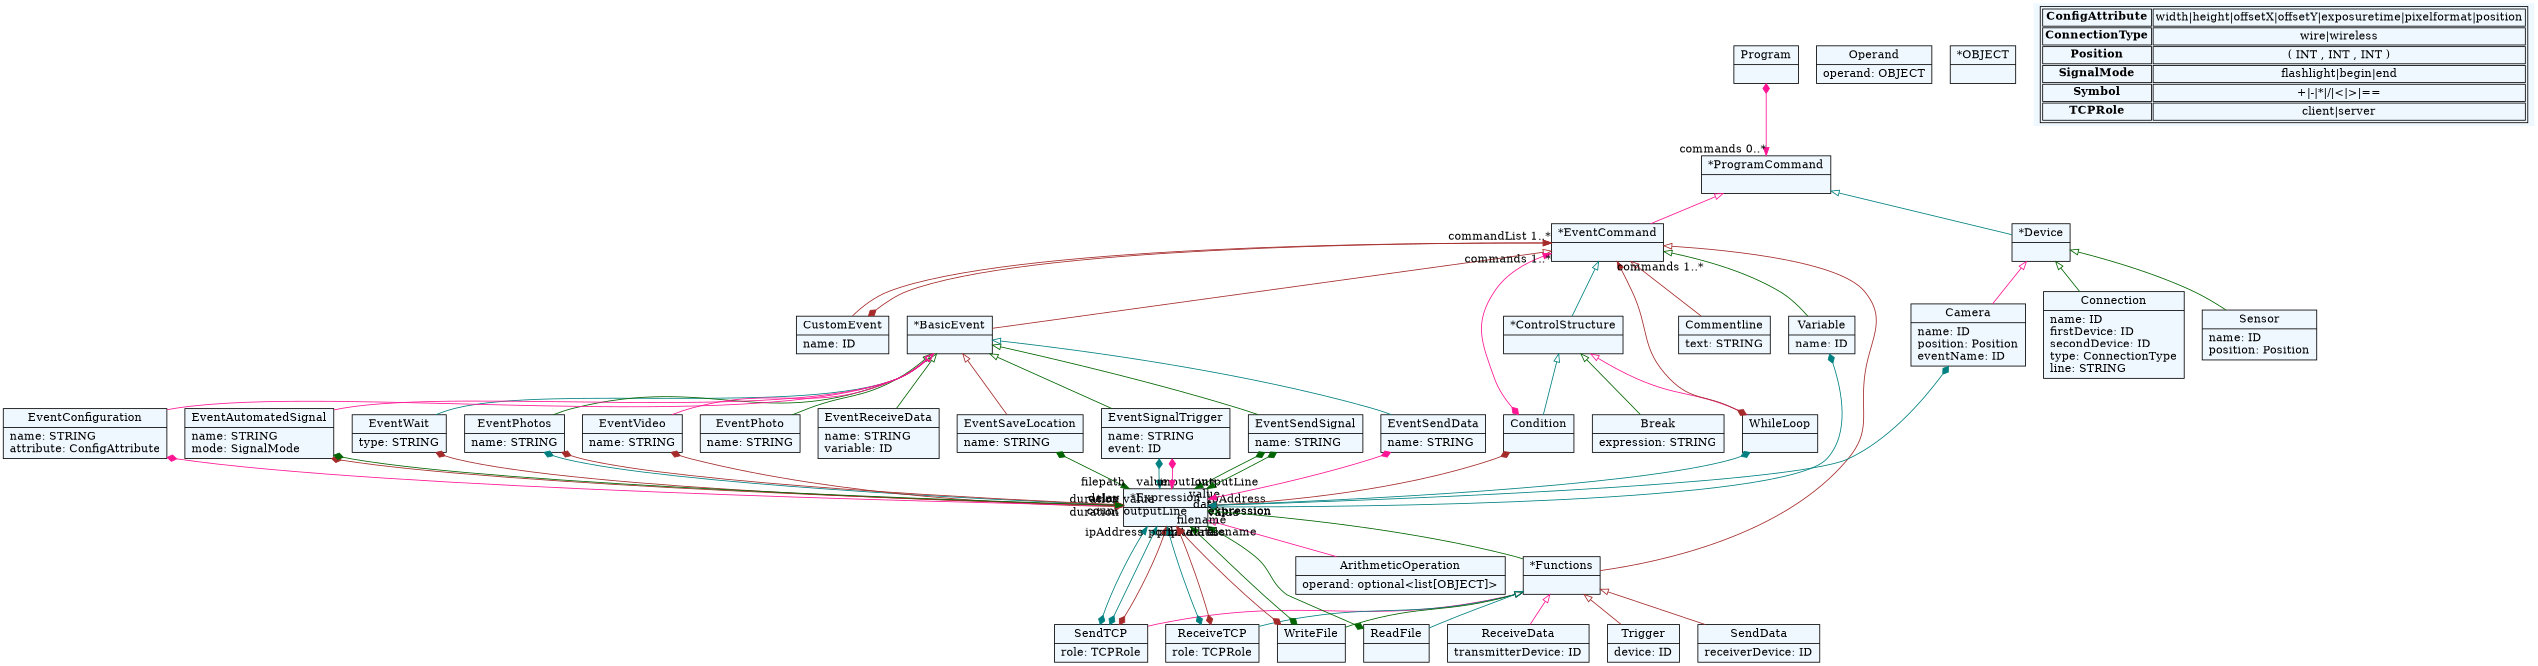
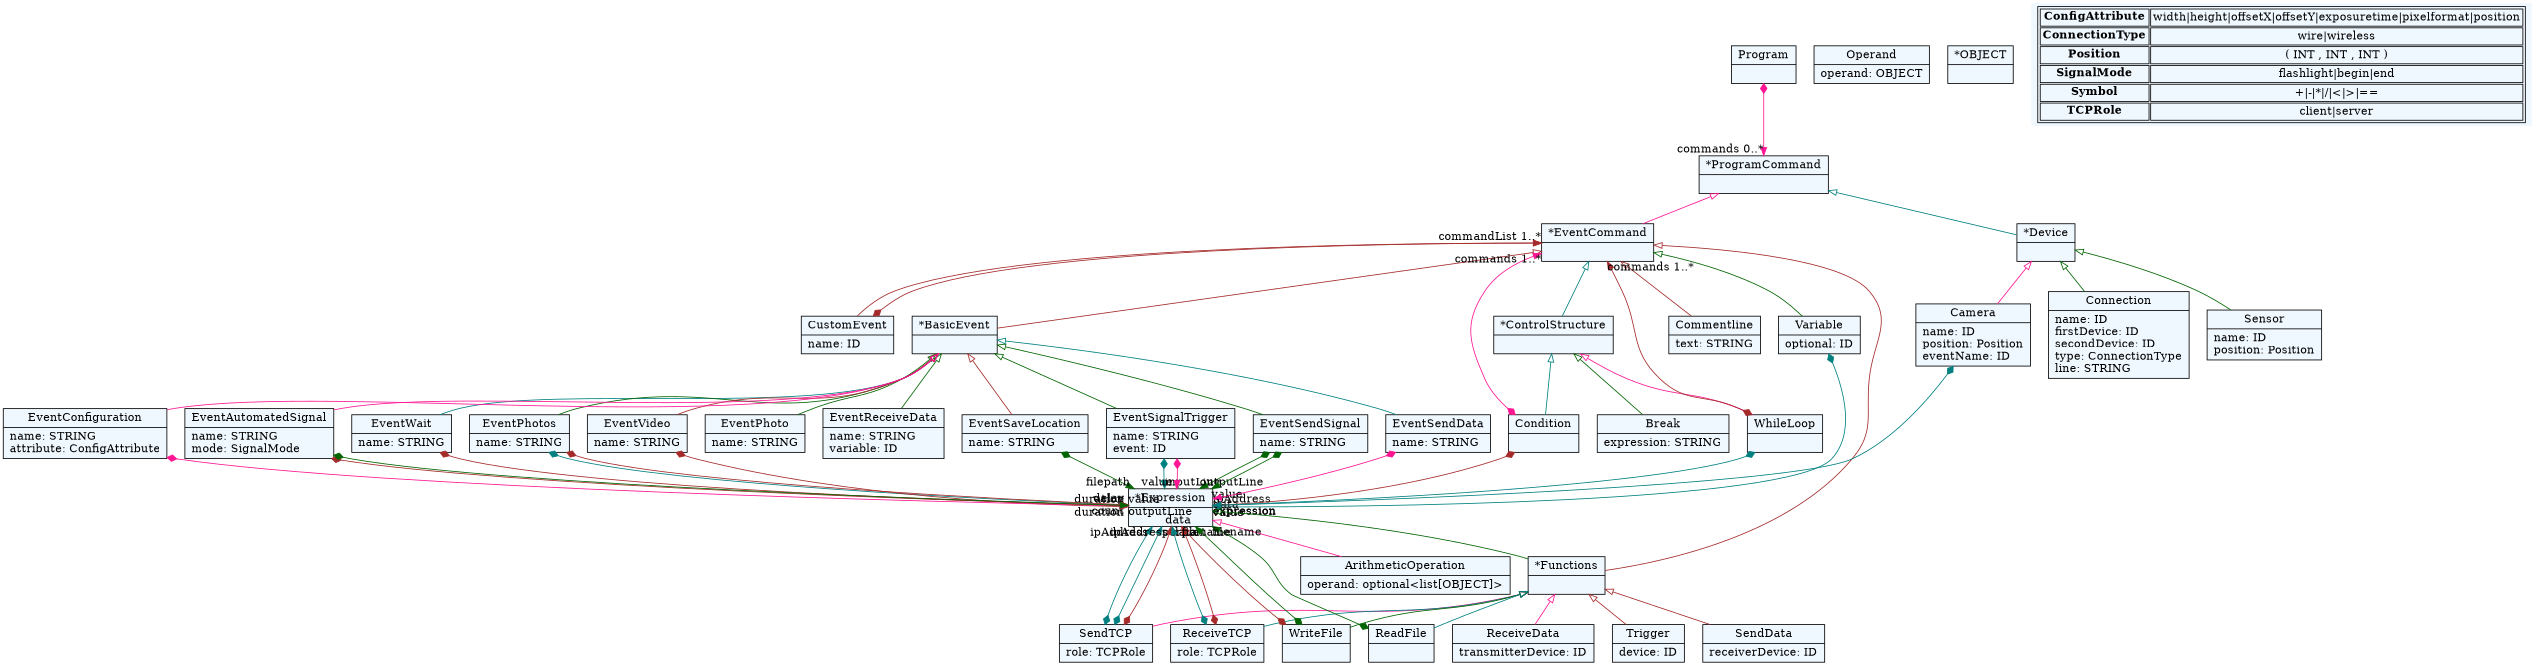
(1822, 344) -> (1819, 344)
(803, 398) -> (807, 398)
(399, 443) -> (402, 443)
